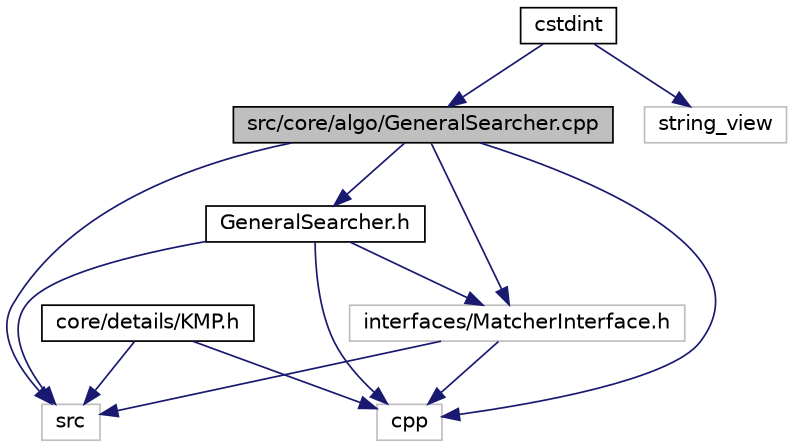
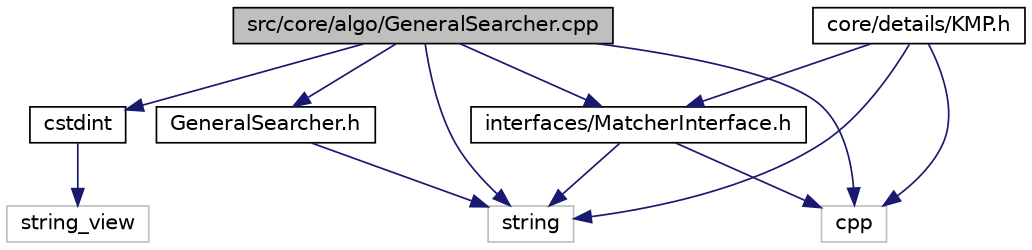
(503, 70) -> (253, 74)
(409, 270) -> (787, 73)
(517, 323) -> (639, 125)
(327, 325) -> none
(71, 422) -> (531, 224)
